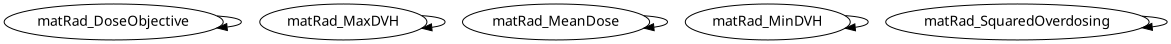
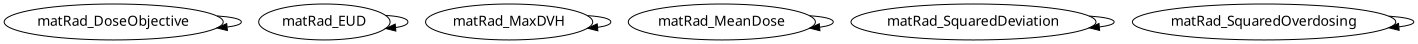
none -> (324, 22)
(768, 22) -> none
none -> (973, 22)
